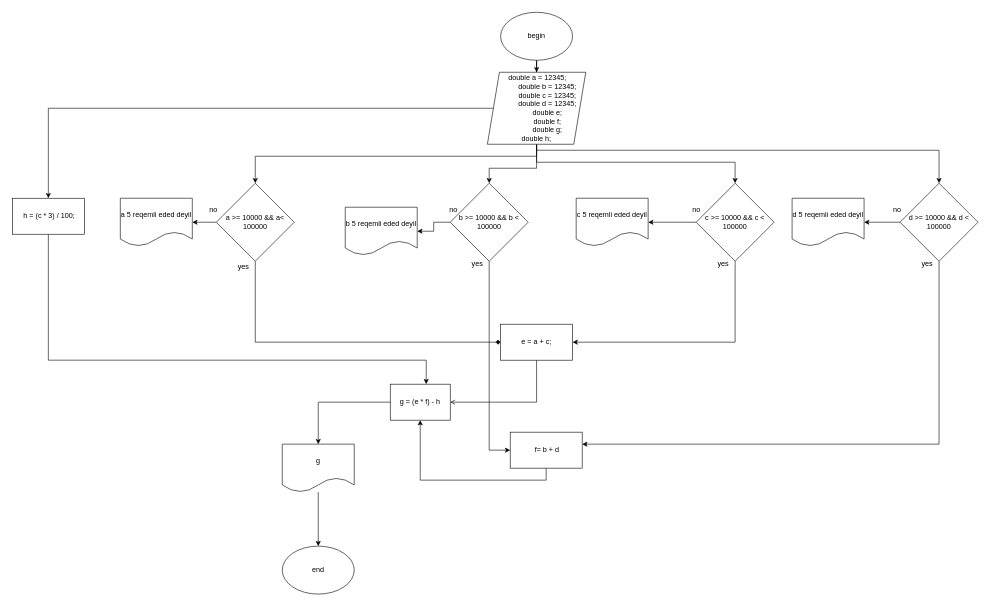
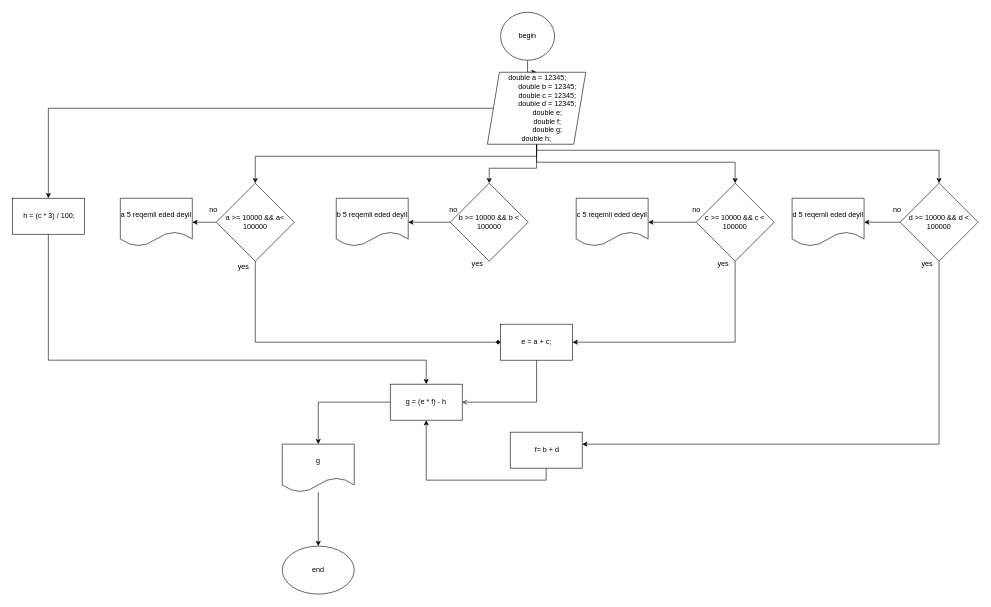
(537, 36) -> (528, 36)
(381, 231) -> (372, 222)
(420, 402) -> (426, 402)
(489, 449) -> none
